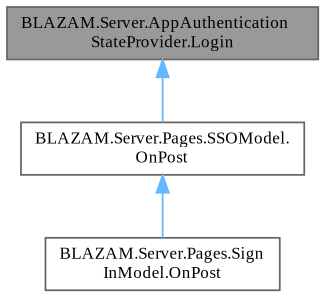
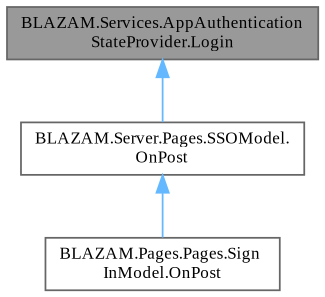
(163, 33) -> (163, 33)
(163, 264) -> (163, 264)
